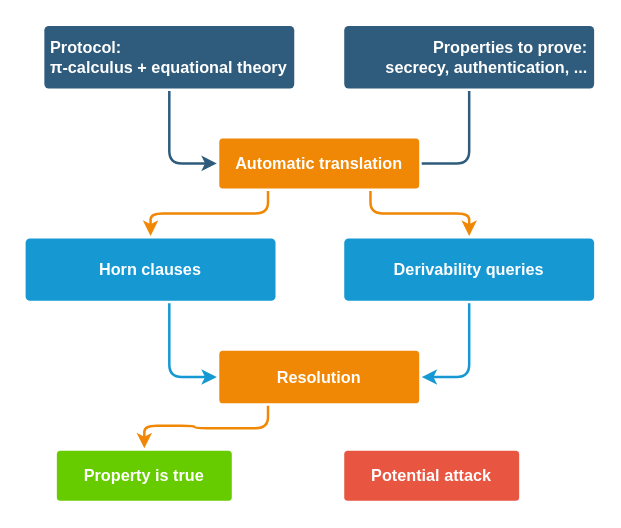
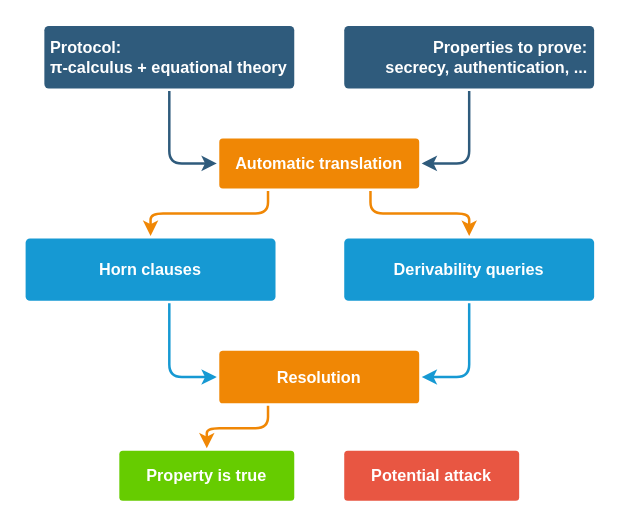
(429, 163) -> (434, 163)
(144, 476) -> (207, 476)
